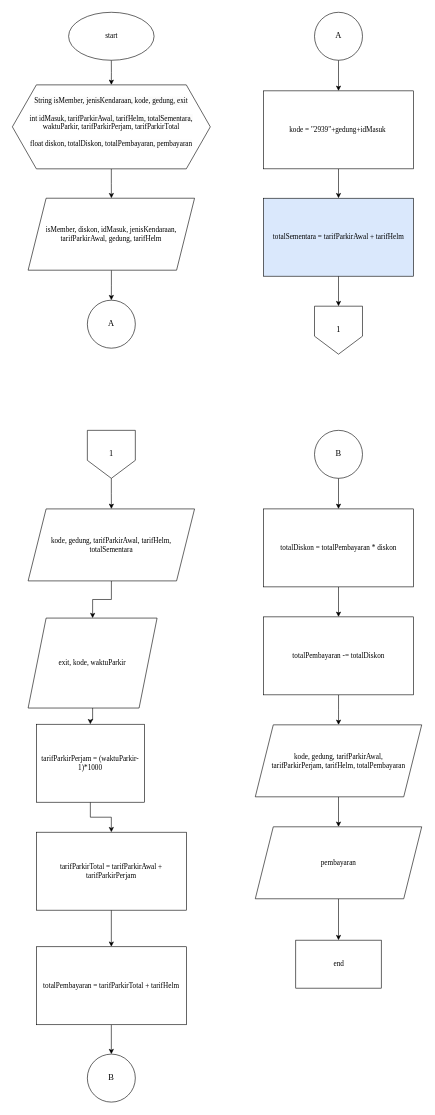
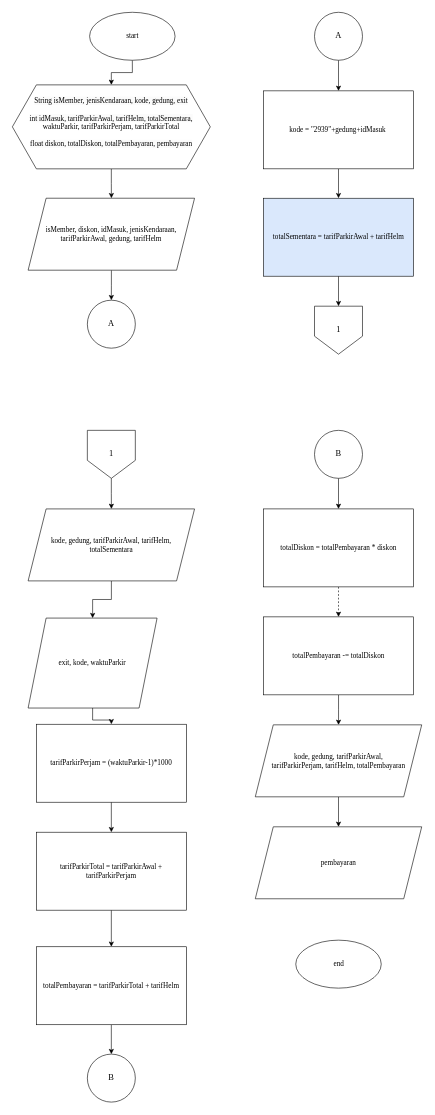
(111, 36) -> (132, 36)
(339, 600) -> (339, 600)
(90, 764) -> (111, 764)
(339, 917) -> none
(339, 965) -> (339, 965)
